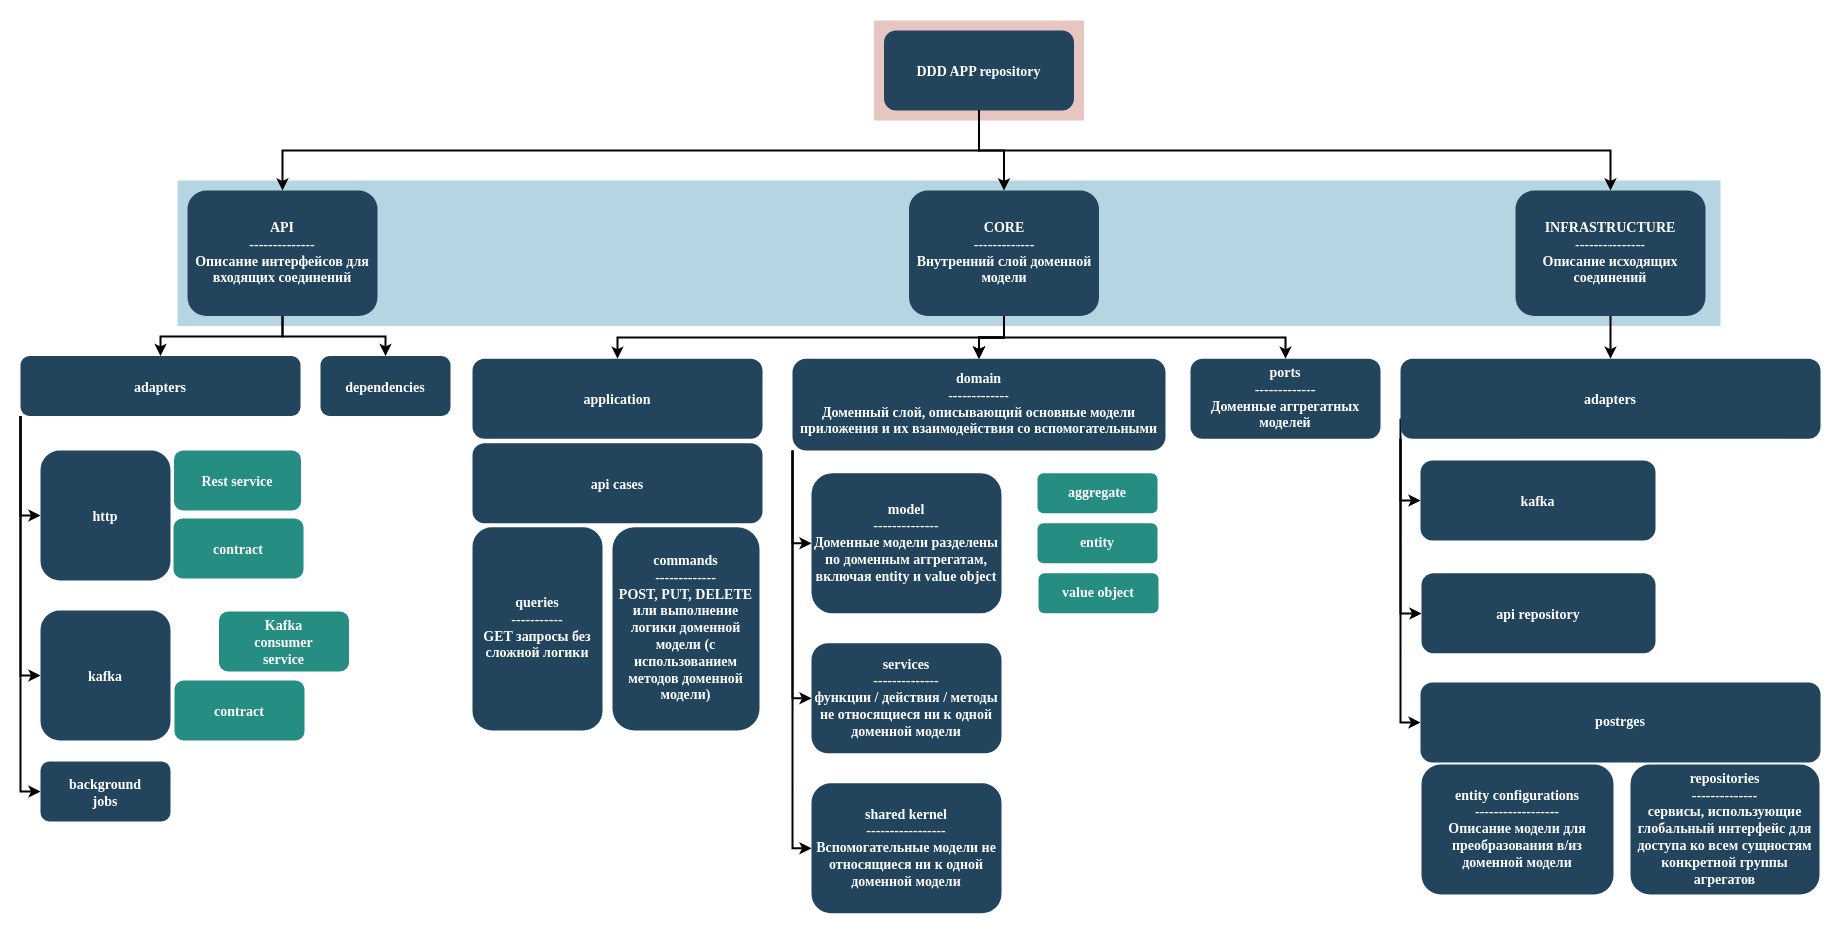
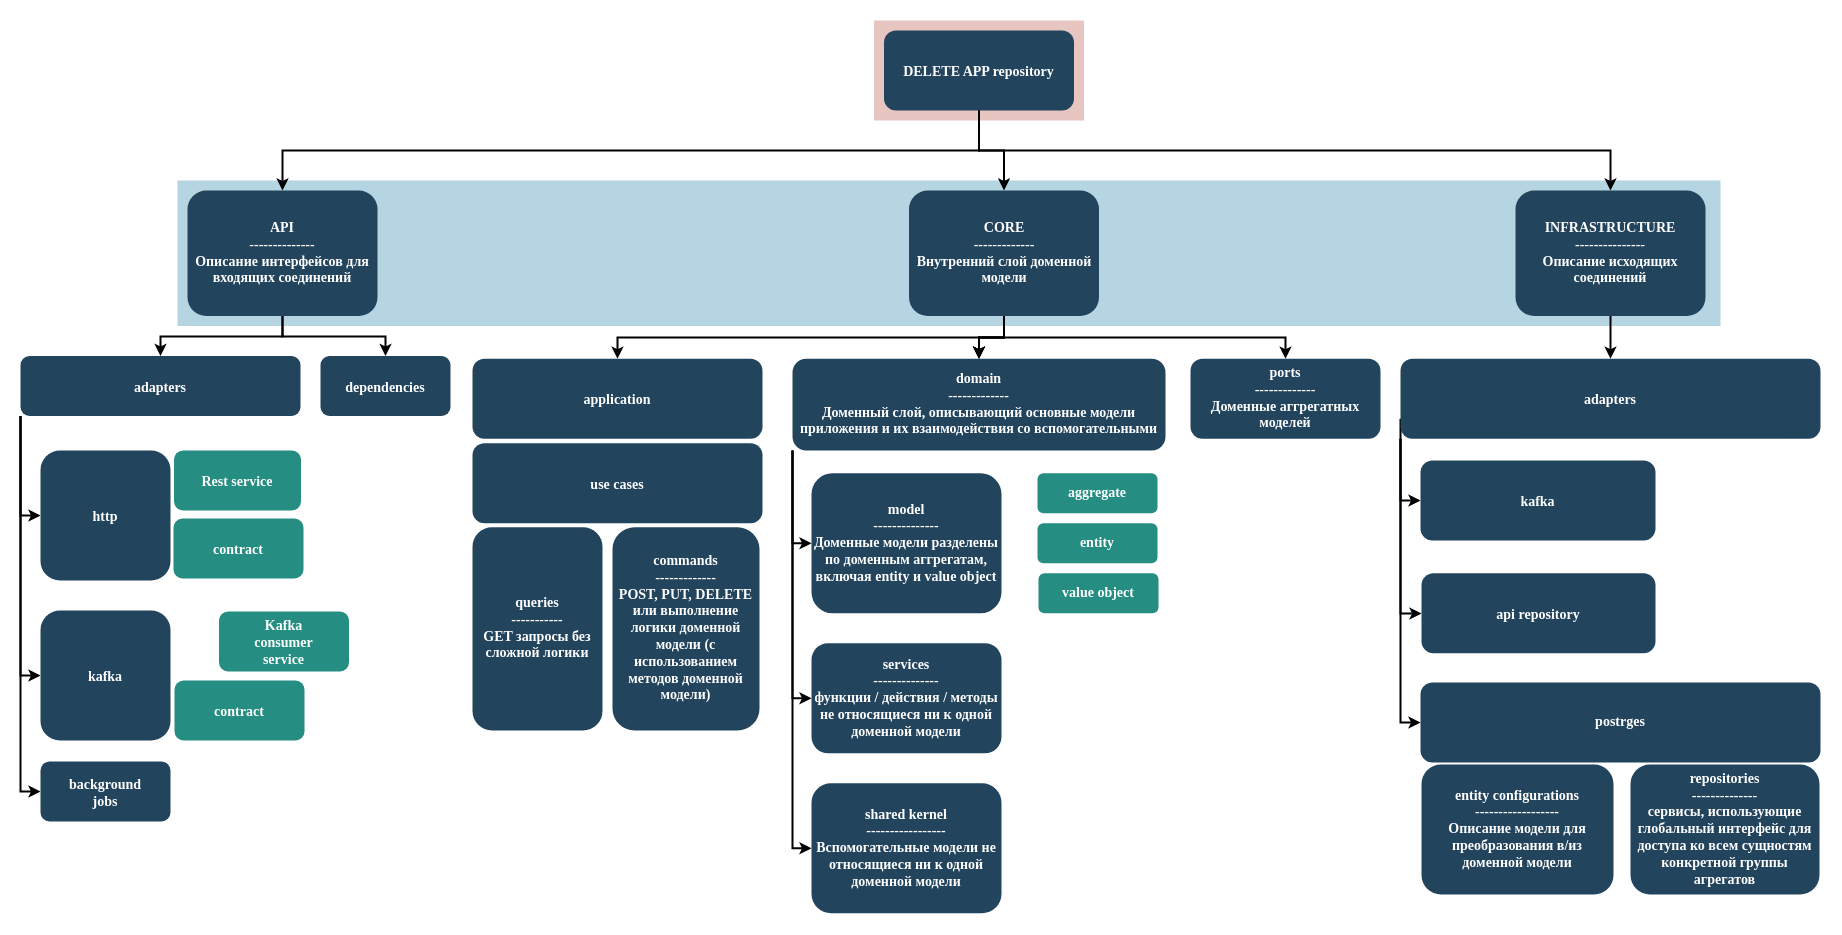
(979, 71) -> (979, 71)
(617, 484) -> (617, 484)
